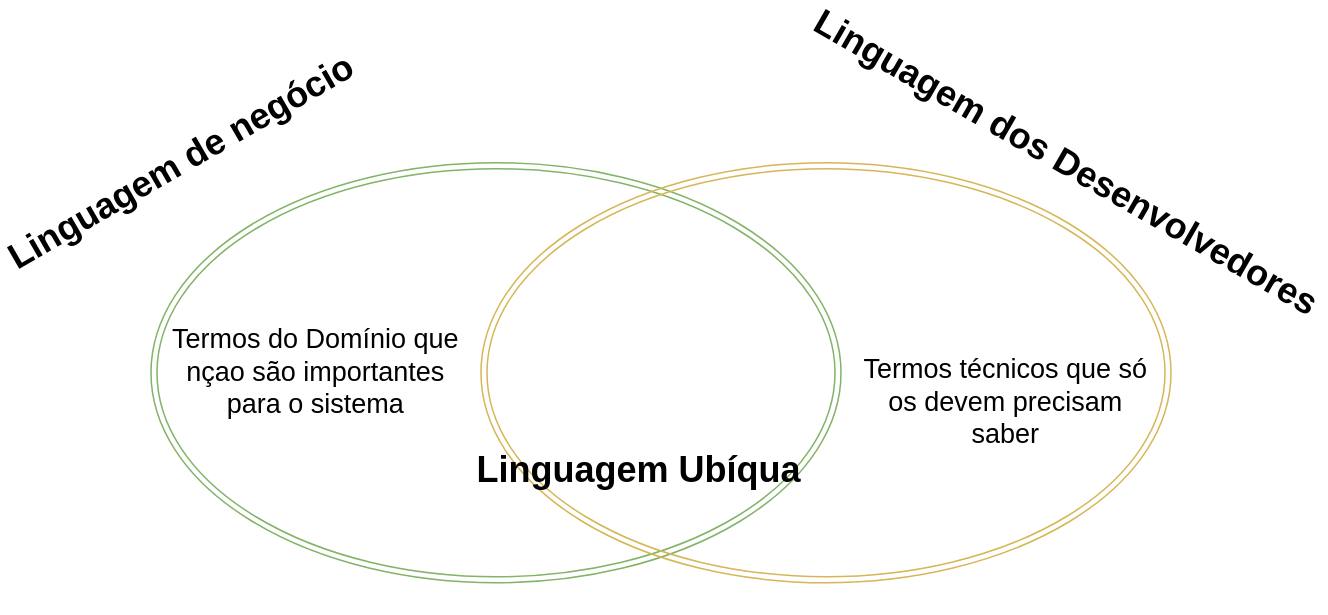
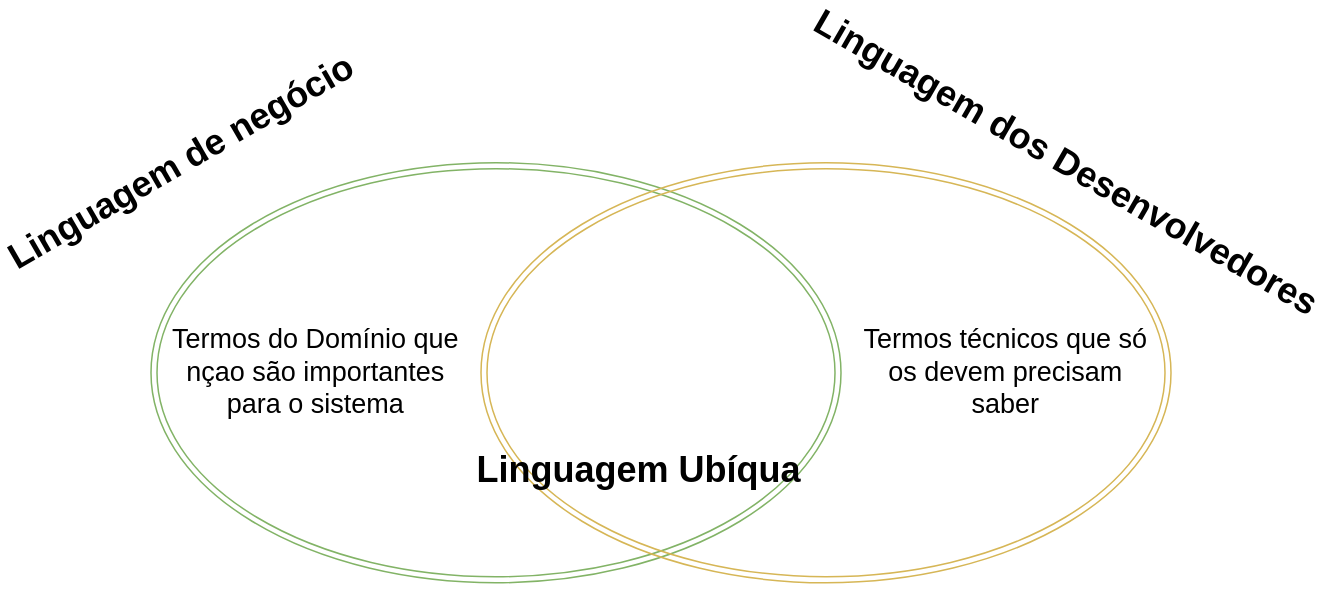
(1006, 403) -> (1006, 373)
